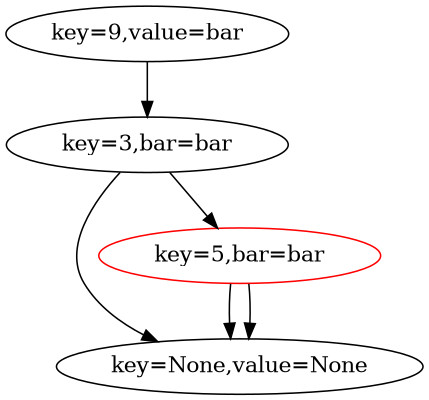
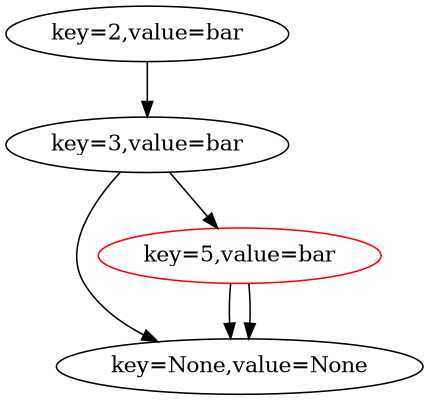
(147, 34) -> (147, 34)
(147, 145) -> (147, 145)
(240, 256) -> (240, 256)
